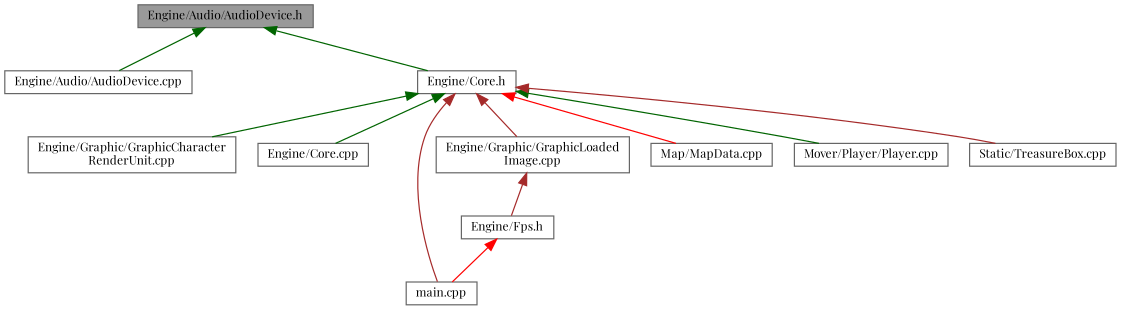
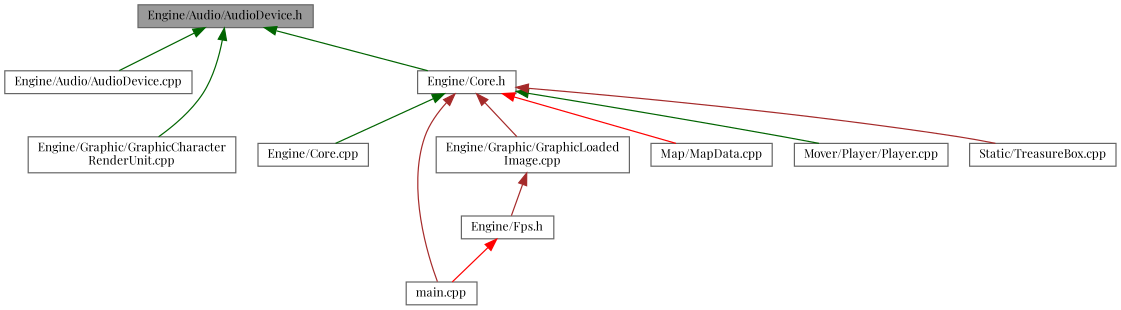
(309, 116) -> (201, 96)
